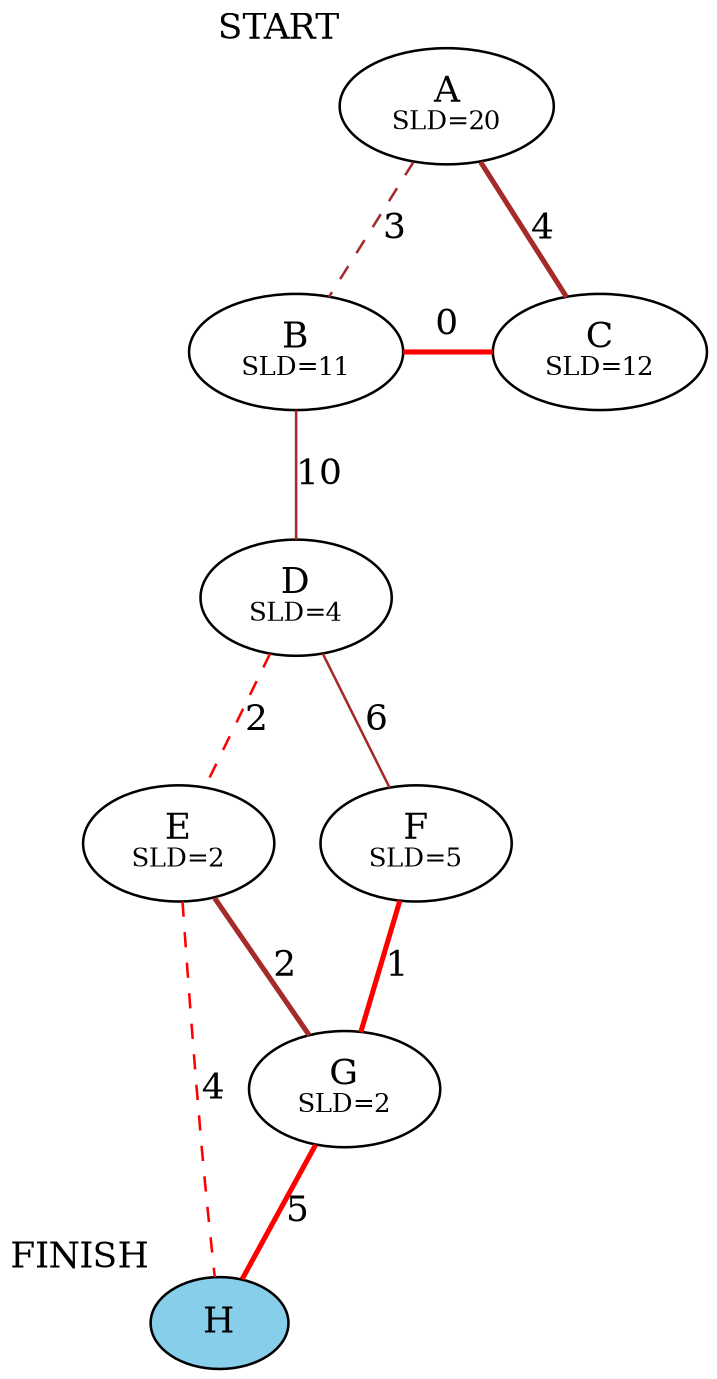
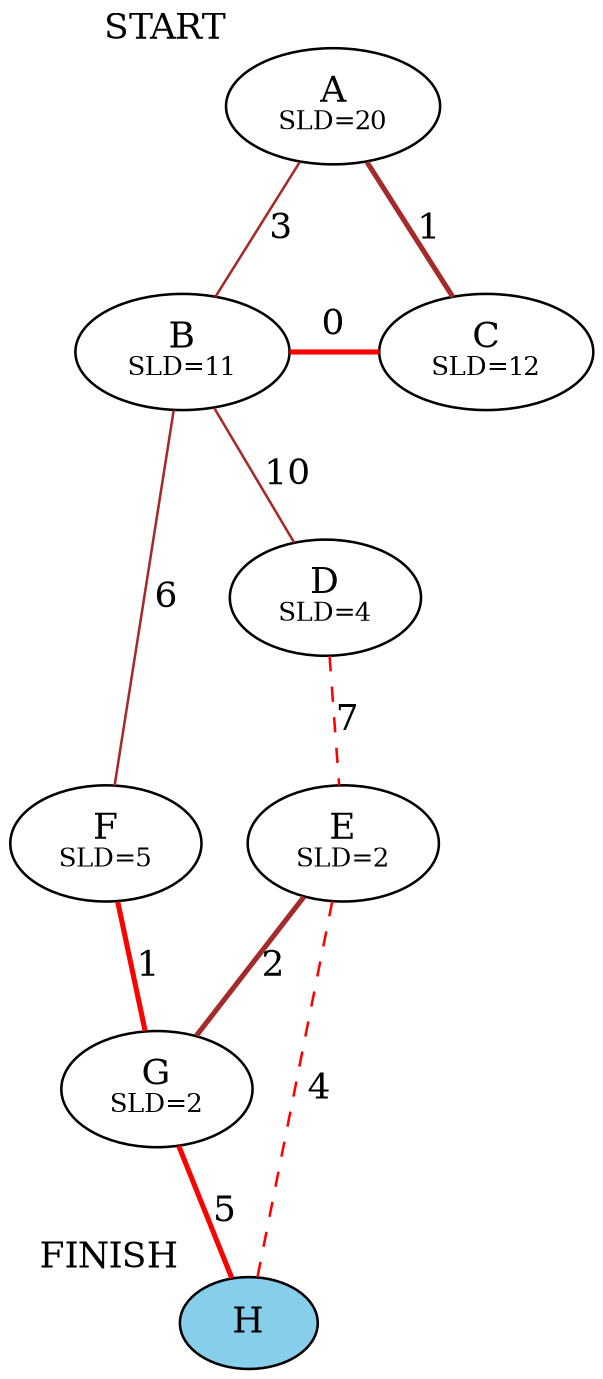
(544, 229) -> (430, 229)
(371, 230) -> (257, 230)
(258, 721) -> (348, 721)
(356, 721) -> (144, 598)
